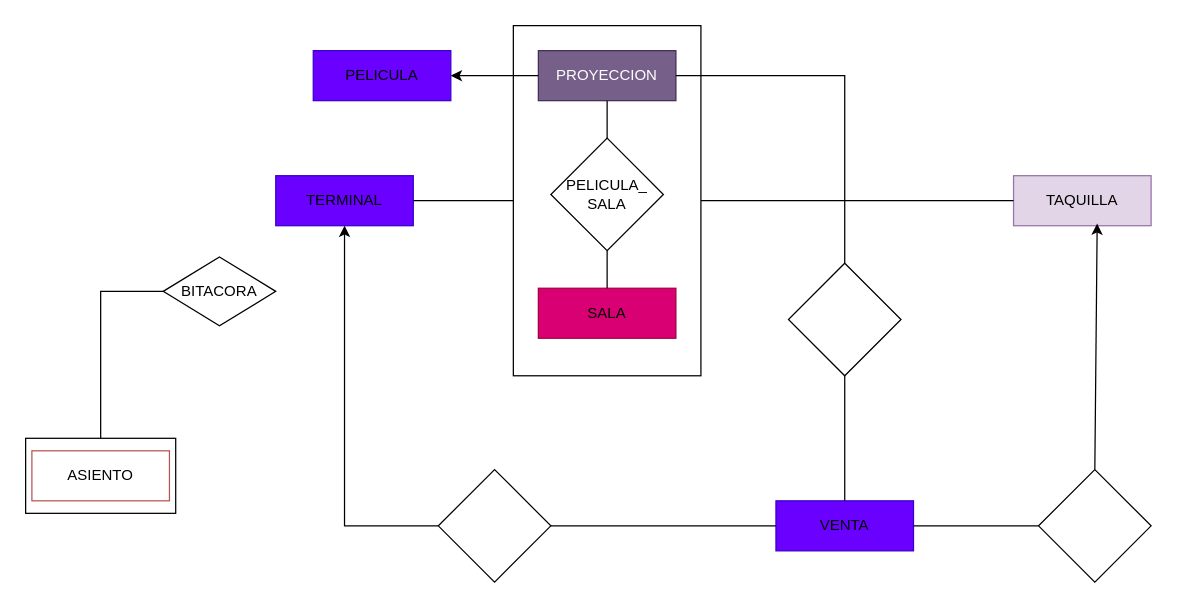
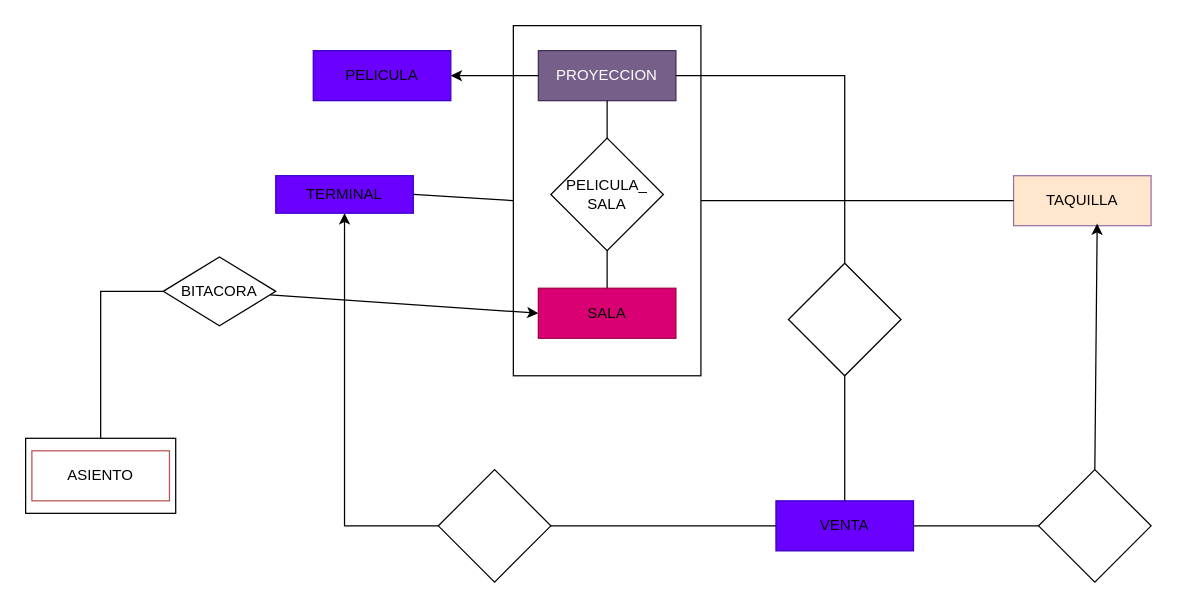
(344, 201) -> (344, 194)
(1082, 201) -> (1082, 201)
none -> (400, 304)
